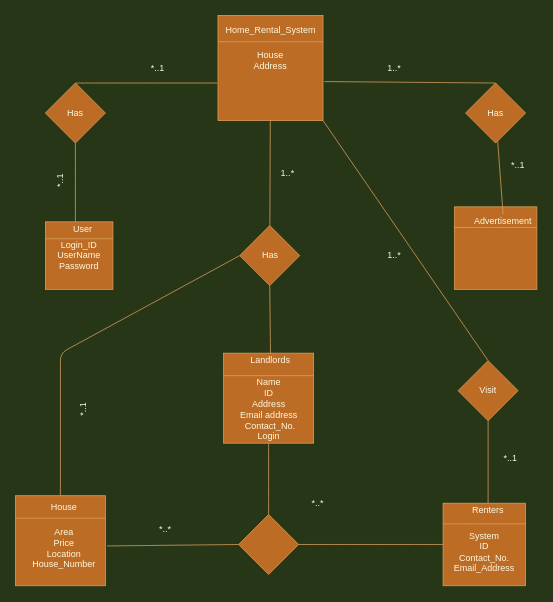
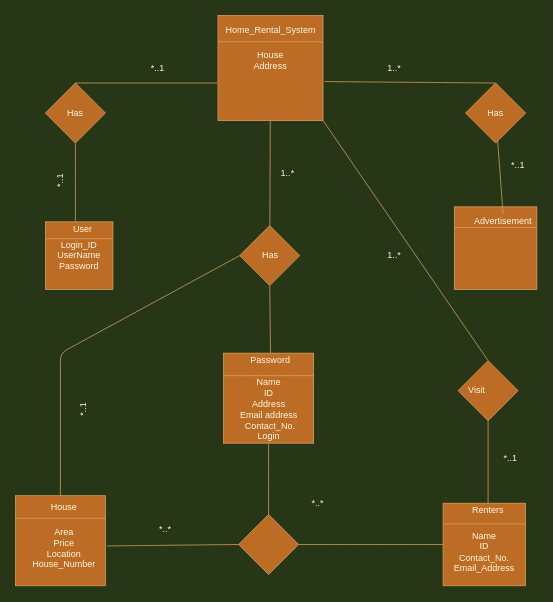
(270, 360) -> (270, 360)
(488, 390) -> (477, 390)
(484, 552) -> (484, 552)
